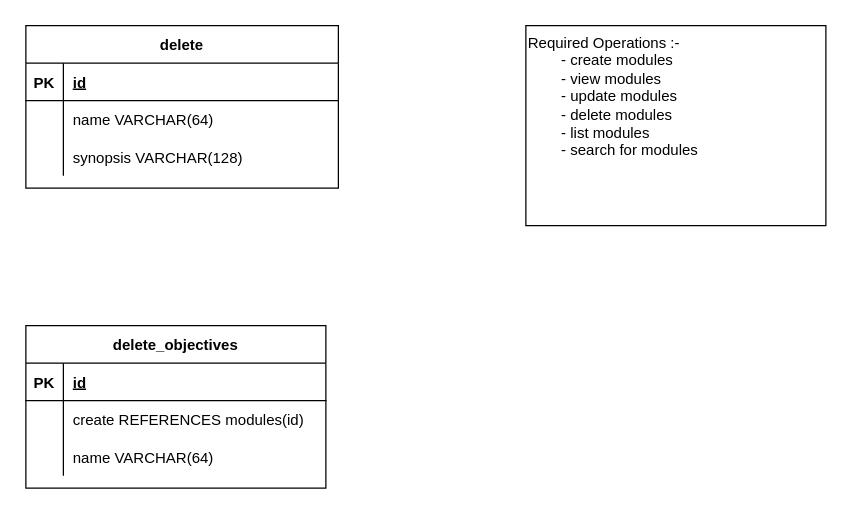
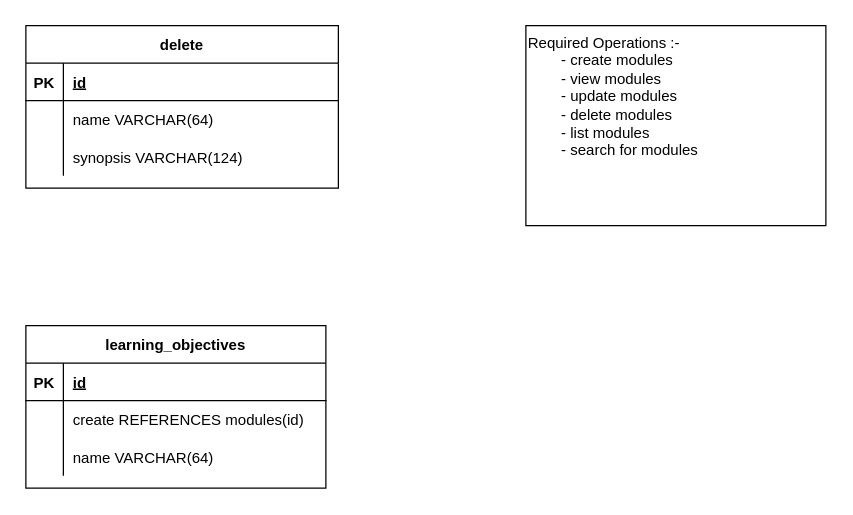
(157, 158) -> (157, 158)
(175, 345) -> (175, 345)
